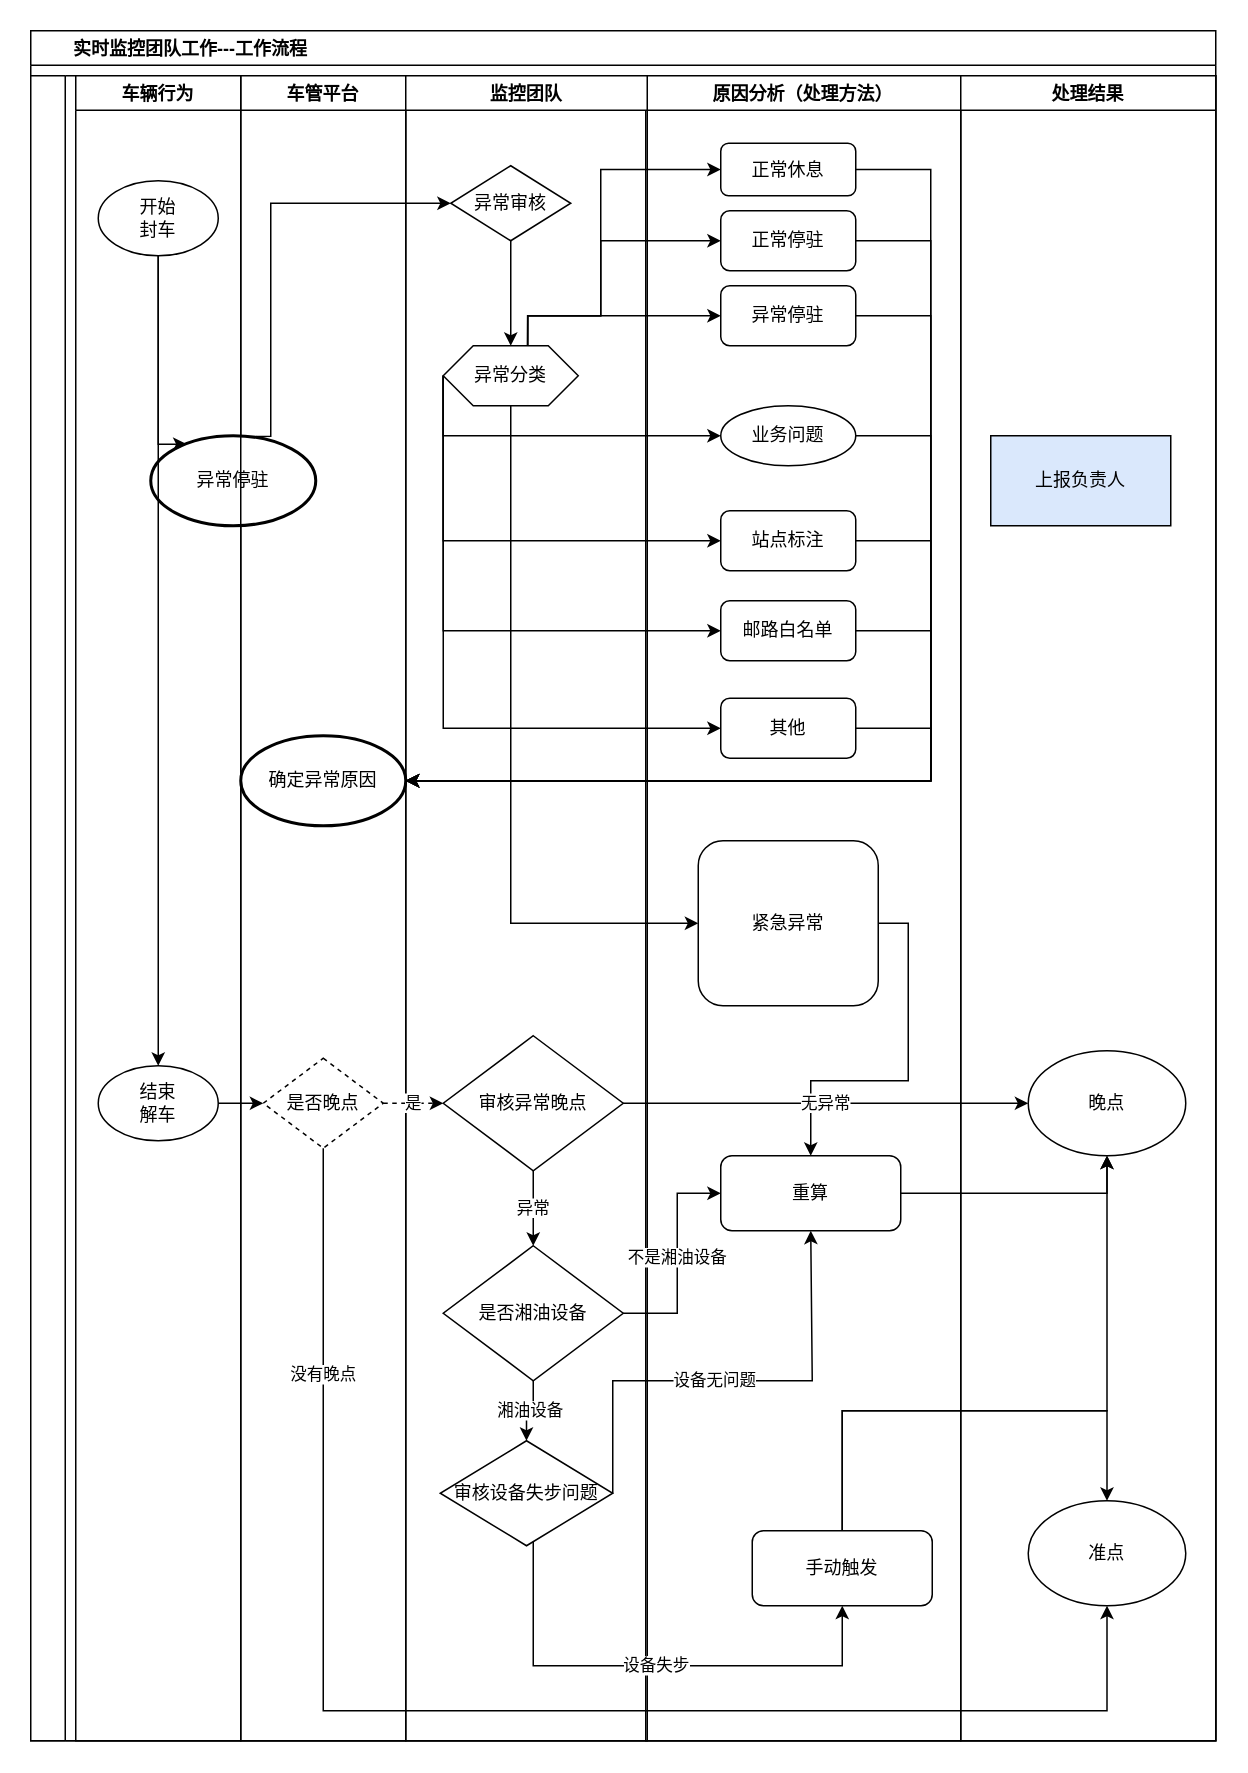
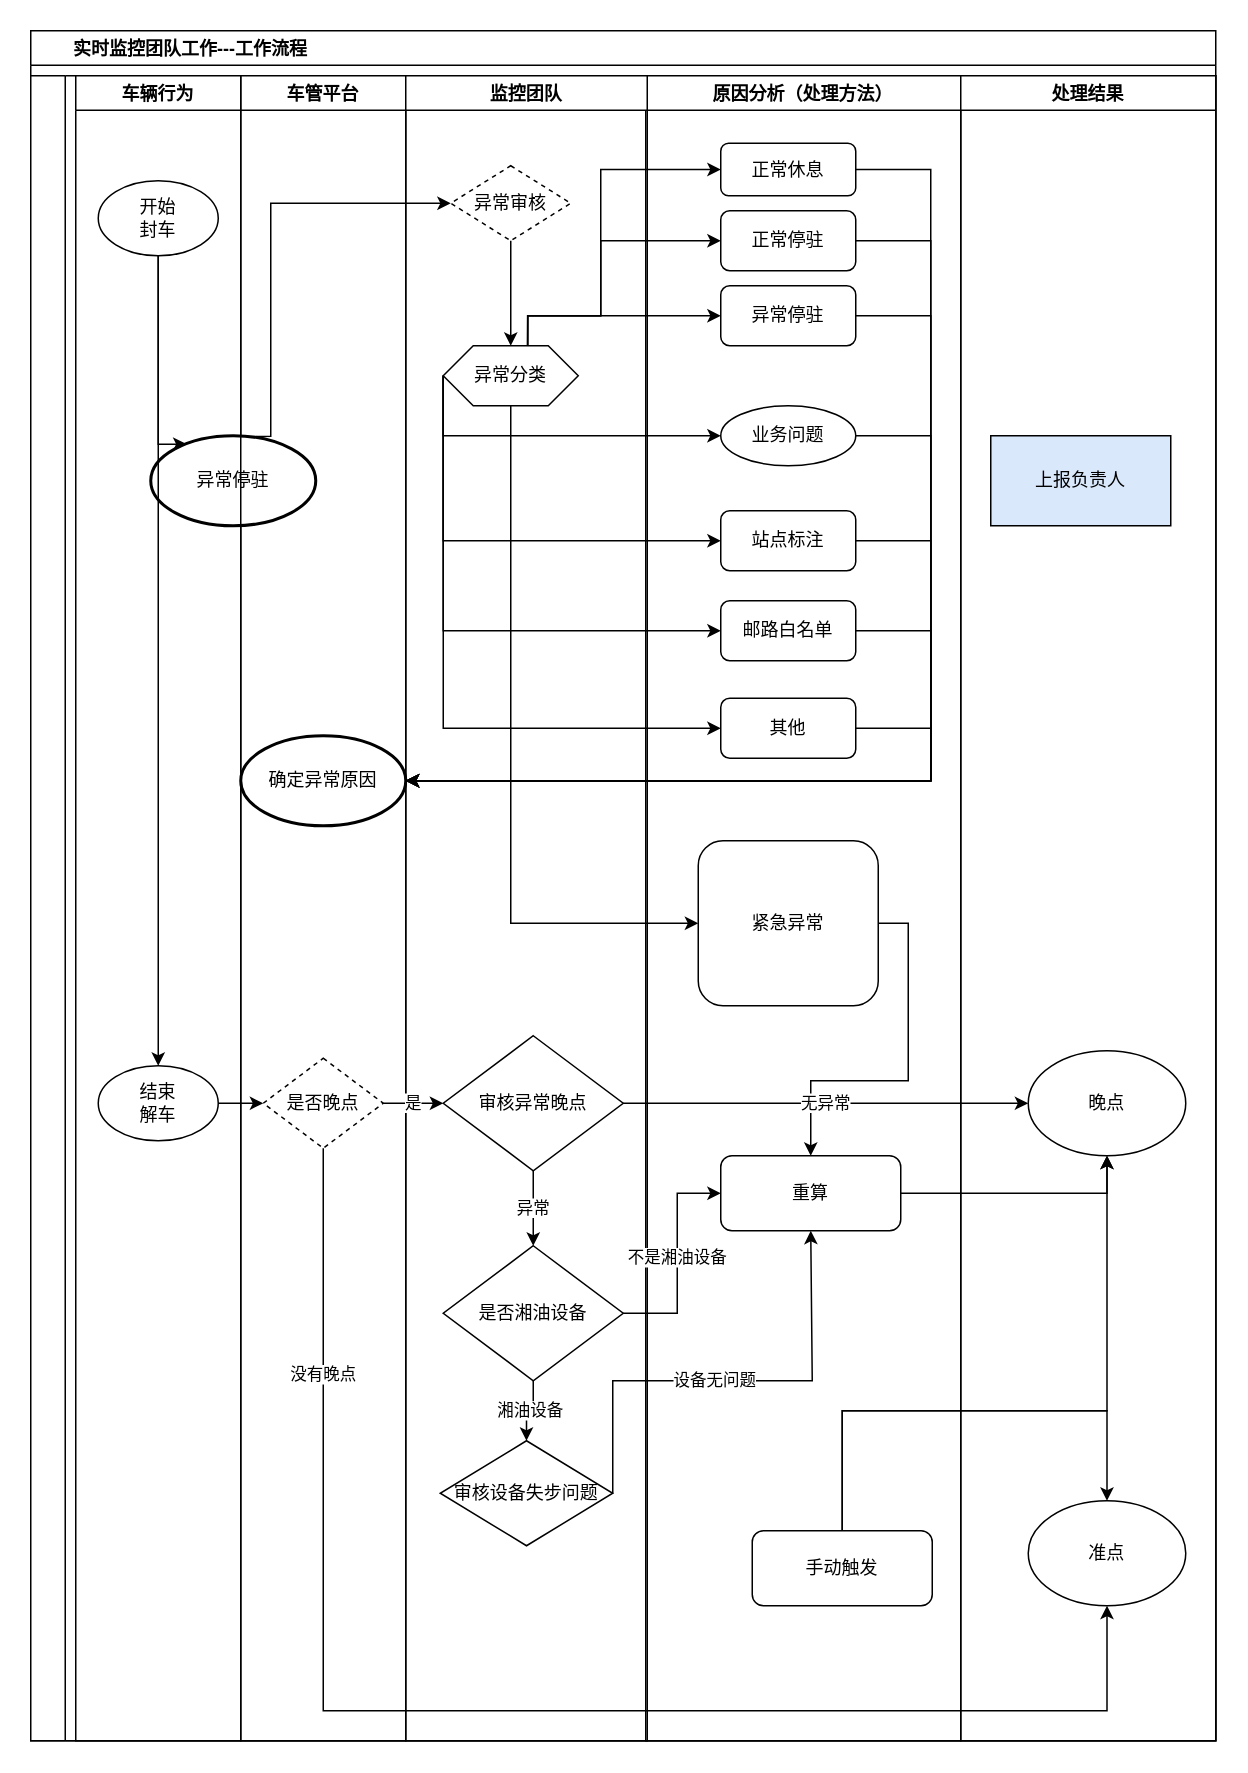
(511, 203) -> (511, 203)
(393, 1103) -> (393, 1103)
(651, 1666) -> none
